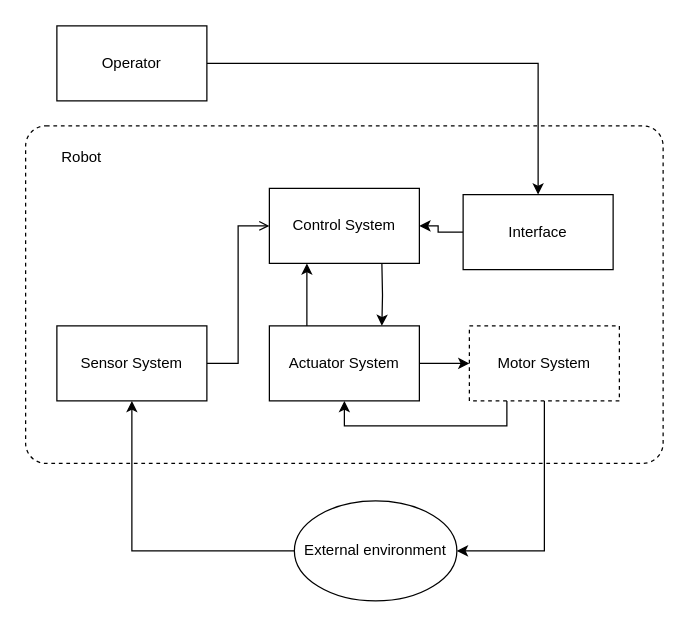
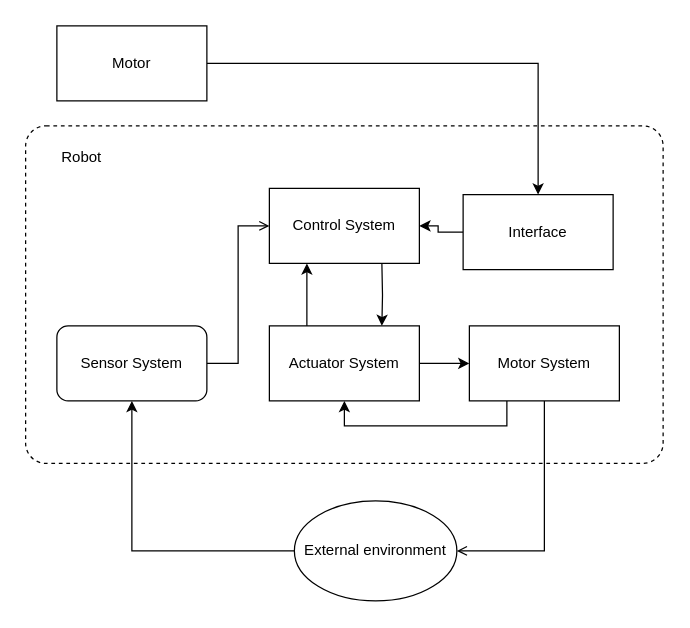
(132, 63) -> (132, 63)
(132, 363) -> (132, 363)
(544, 363) -> (544, 363)
(467, 551) -> (464, 551)
